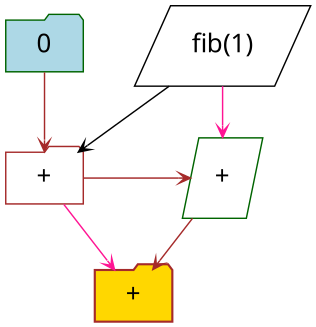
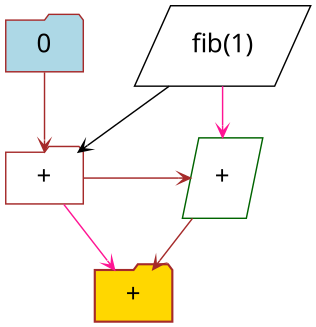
(45, 46) -> (45, 46)
